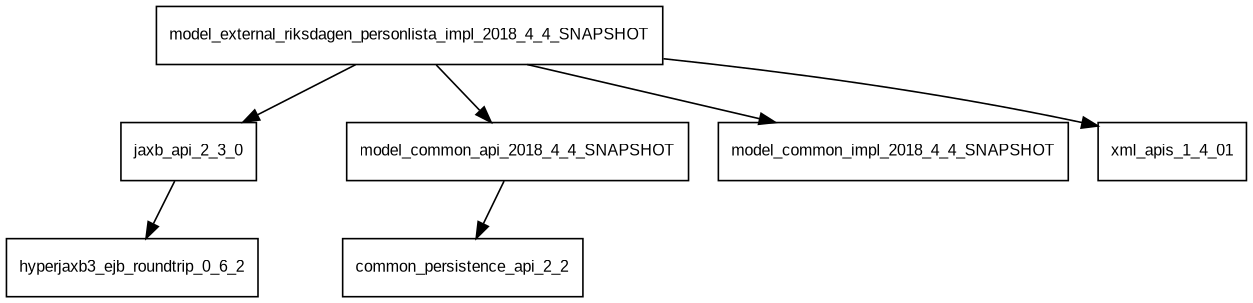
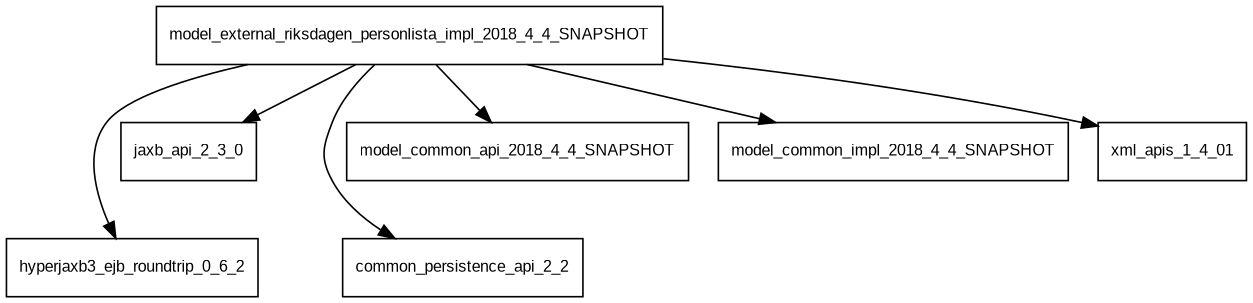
(164, 202) -> (125, 107)
(494, 202) -> (324, 151)
